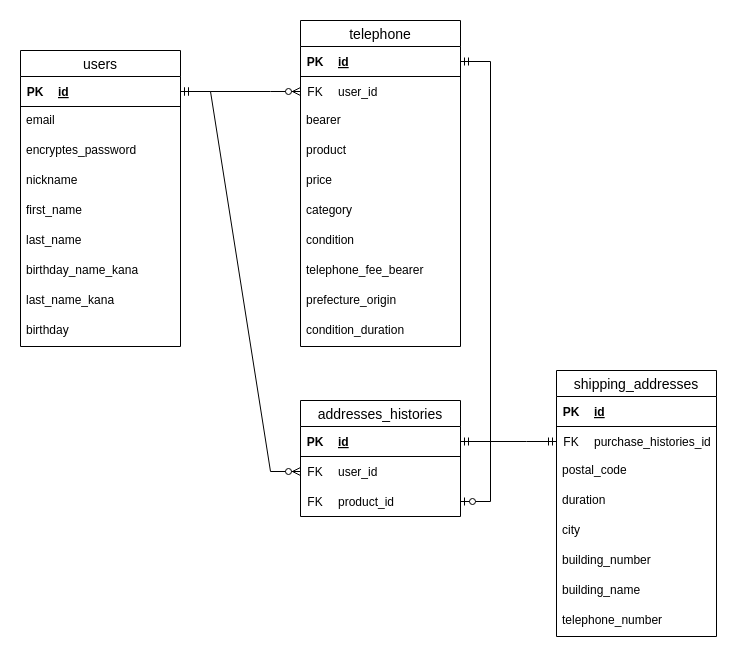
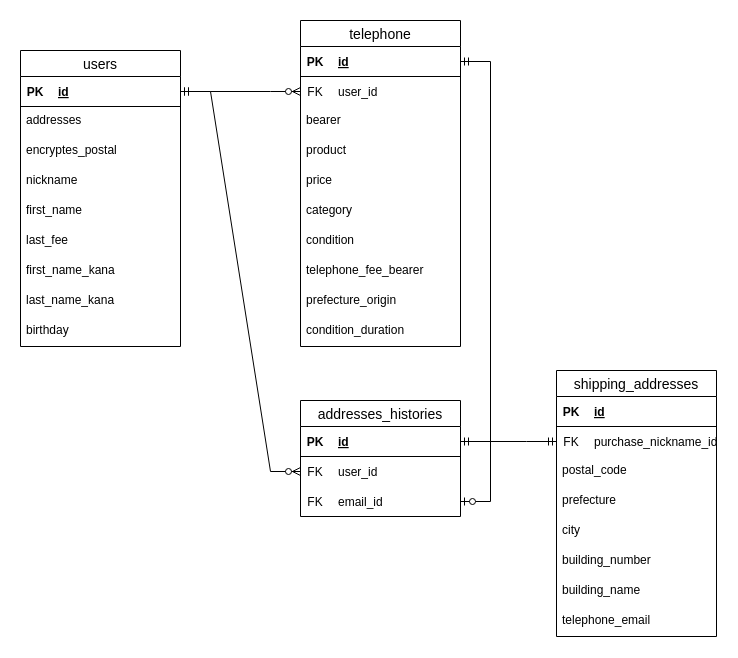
(40, 120) -> (56, 120)
(86, 150) -> (78, 150)
(55, 240) -> (51, 240)
(85, 270) -> (75, 270)
(660, 442) -> (658, 442)
(587, 500) -> (596, 500)
(370, 502) -> (360, 502)
(614, 620) -> (608, 620)
